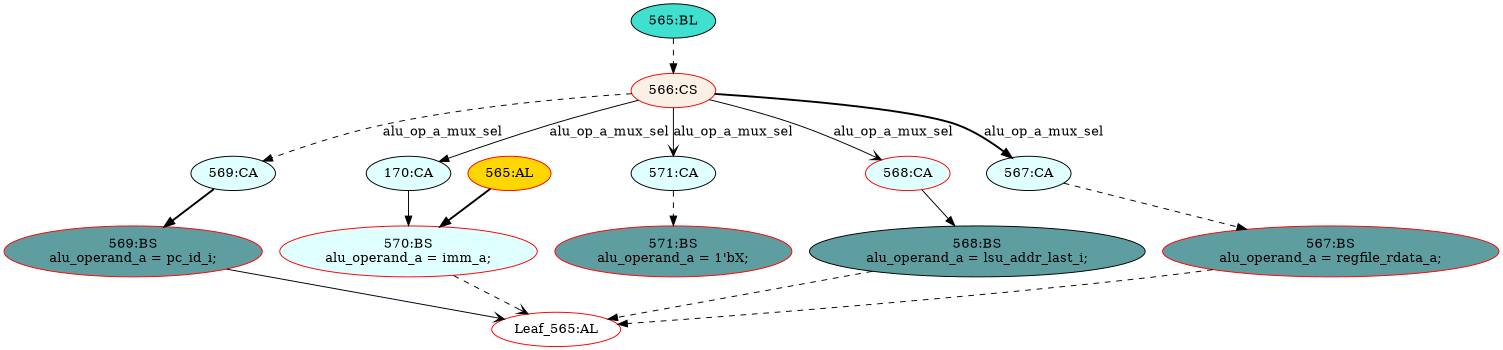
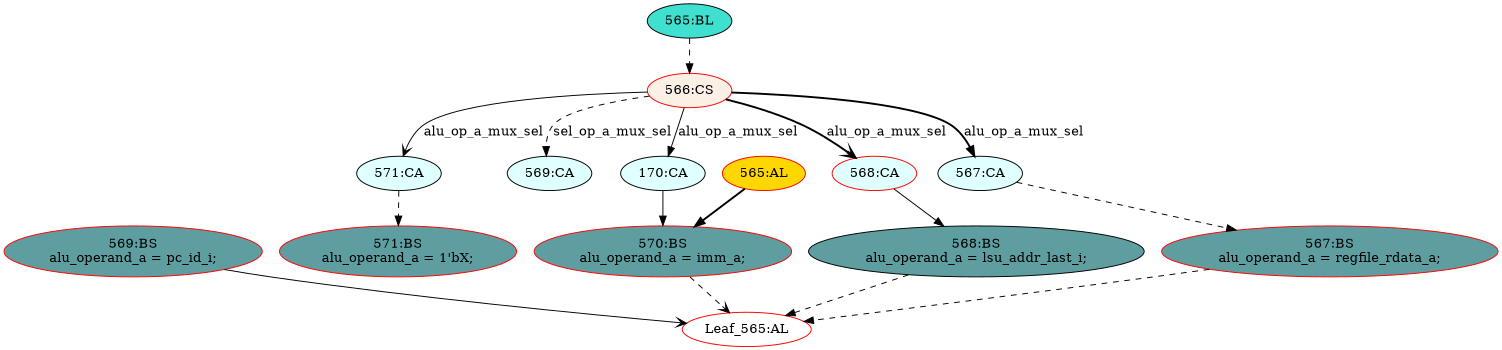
(793, 123) -> (790, 119)
(443, 132) -> (612, 132)
(193, 205) -> none
(409, 251) -> (663, 251)
